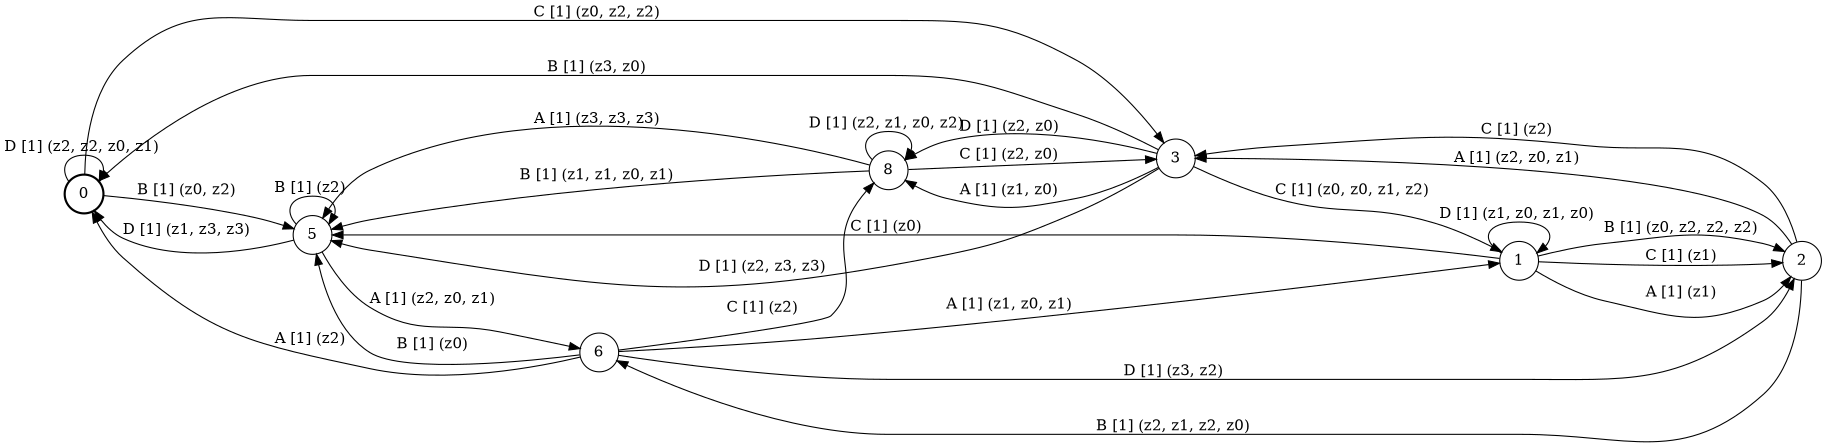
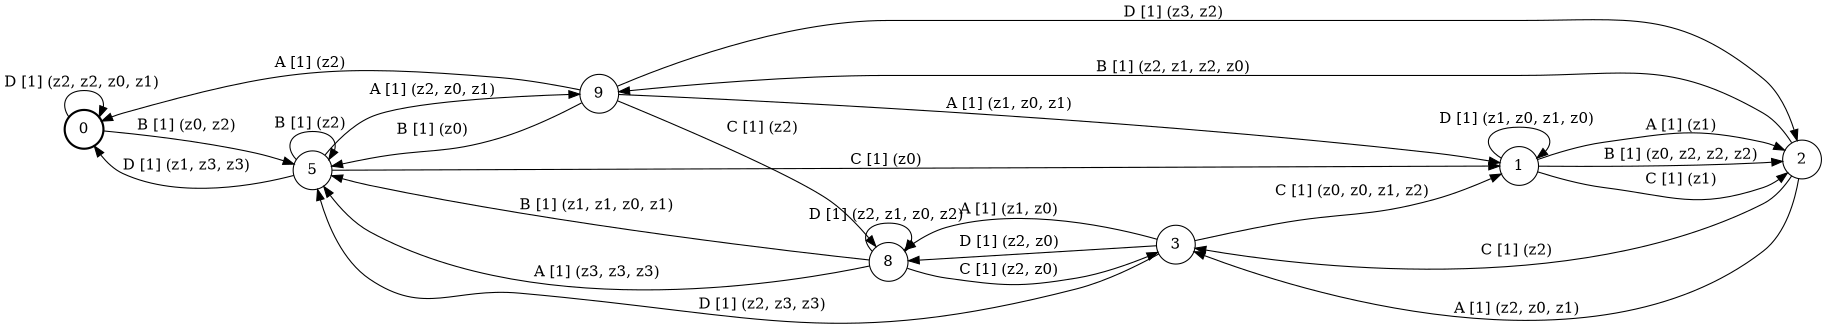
(591, 20) -> none
(626, 75) -> none
(922, 235) -> (910, 168)
(599, 352) -> (599, 94)
